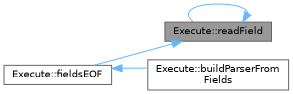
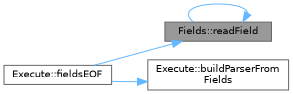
(218, 32) -> (218, 32)
(135, 68) -> (125, 82)
